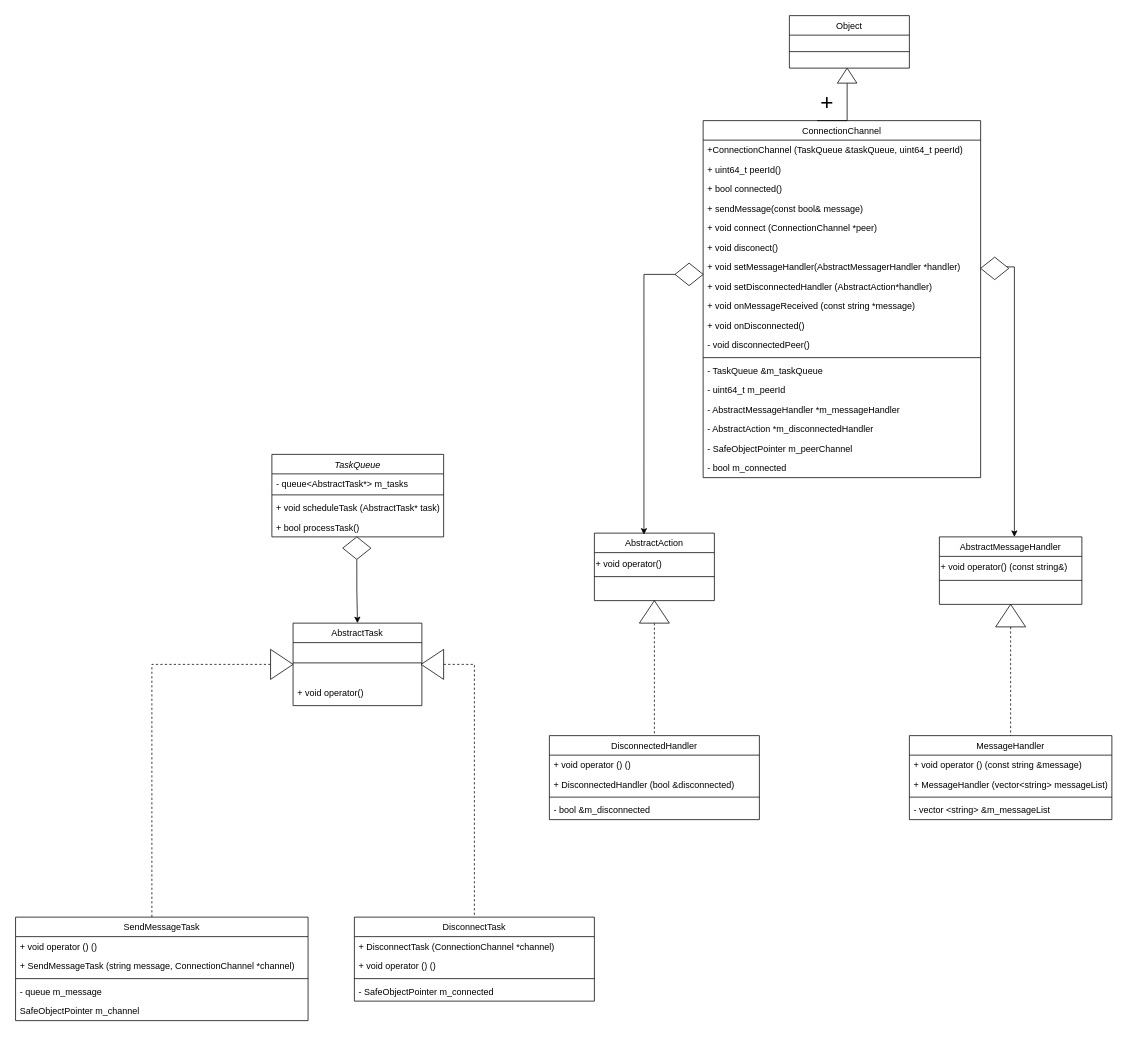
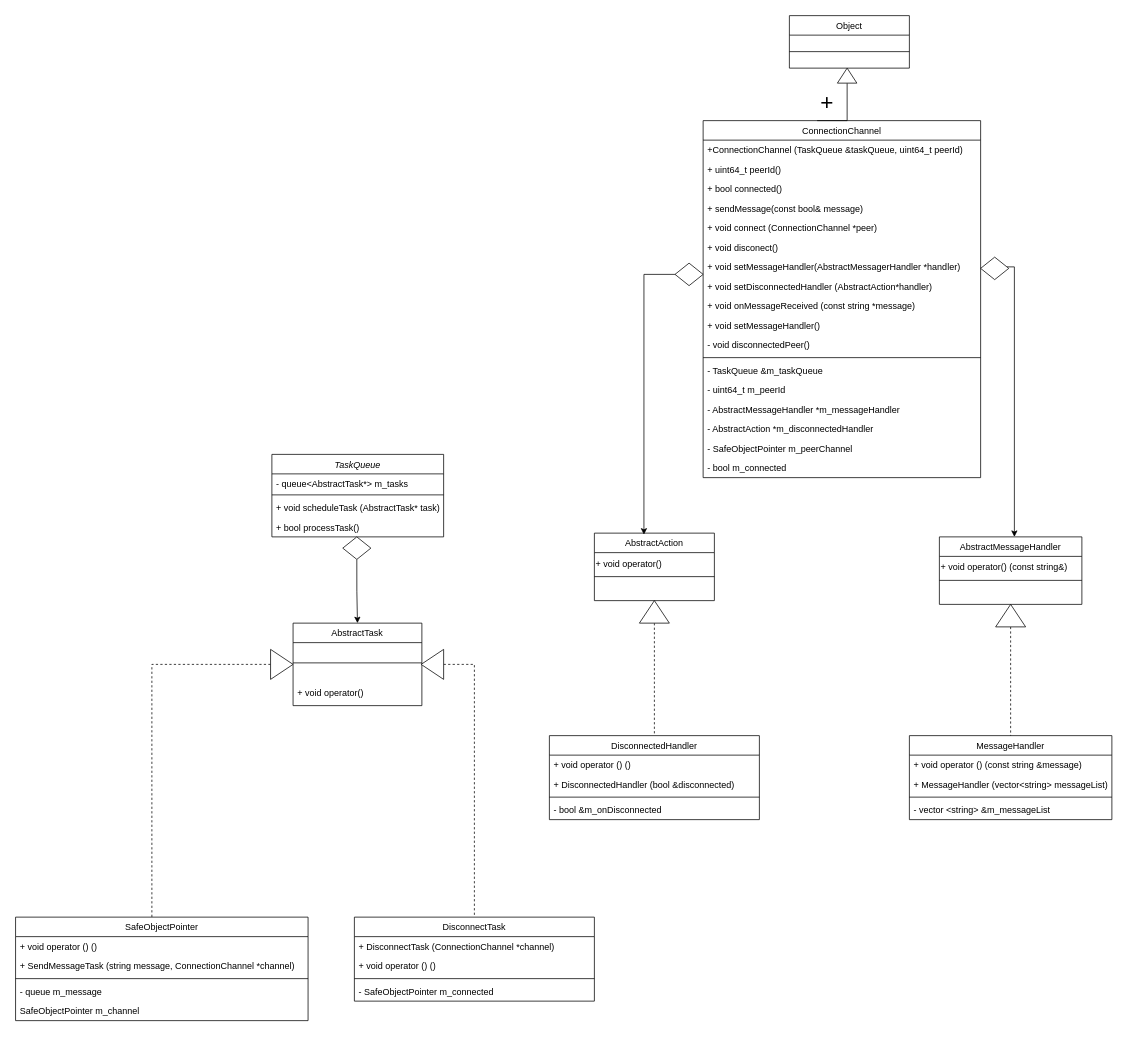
(761, 326) -> (768, 326)
(604, 810) -> (609, 810)
(161, 927) -> (161, 927)
